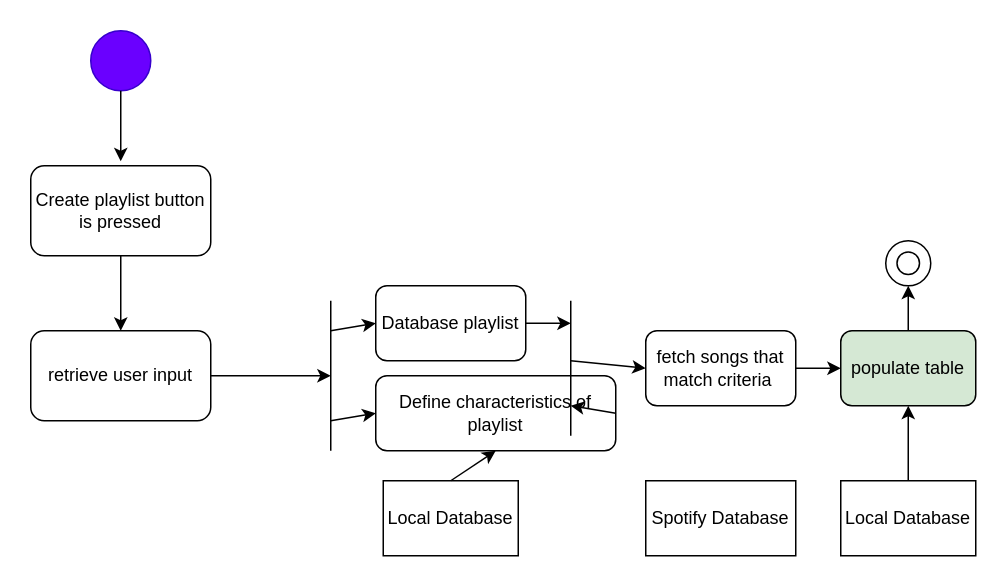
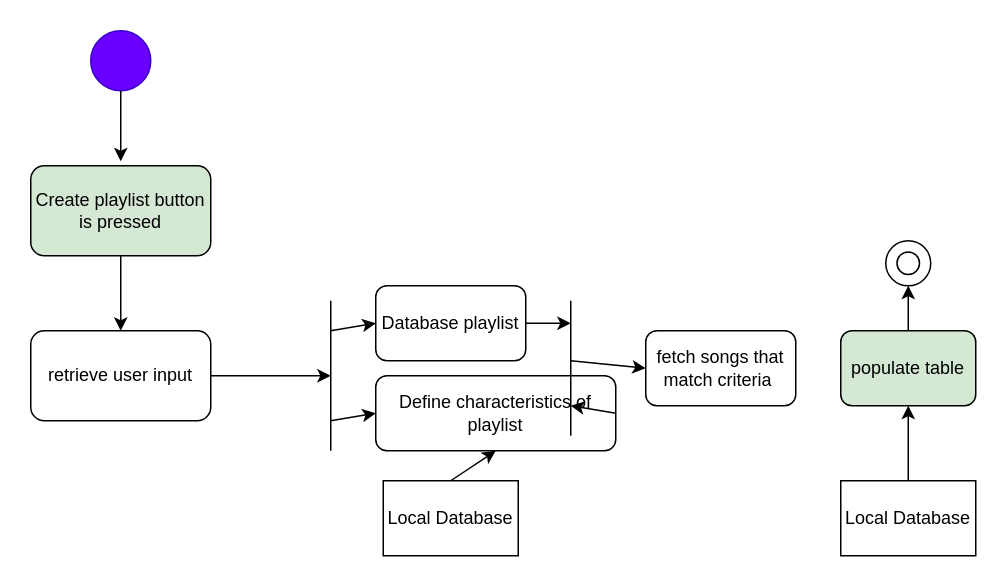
(121, 211) -> (121, 211)
(813, 368) -> none
(721, 518) -> none
